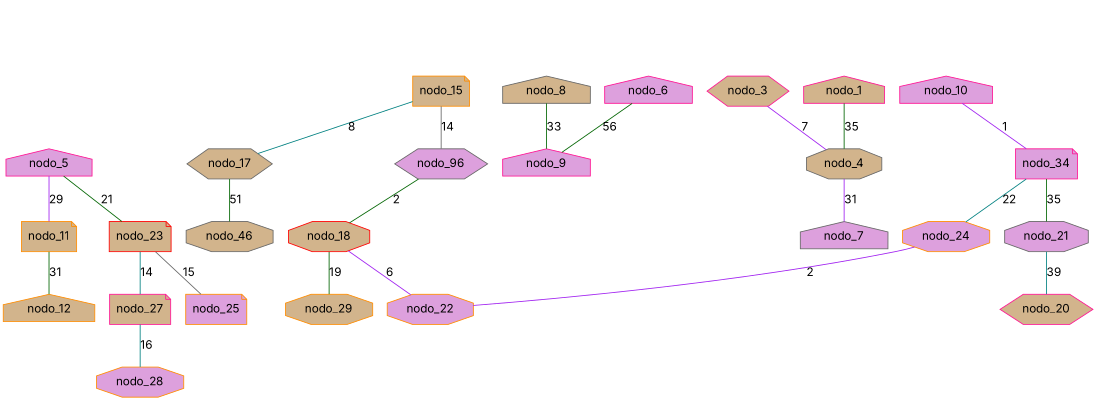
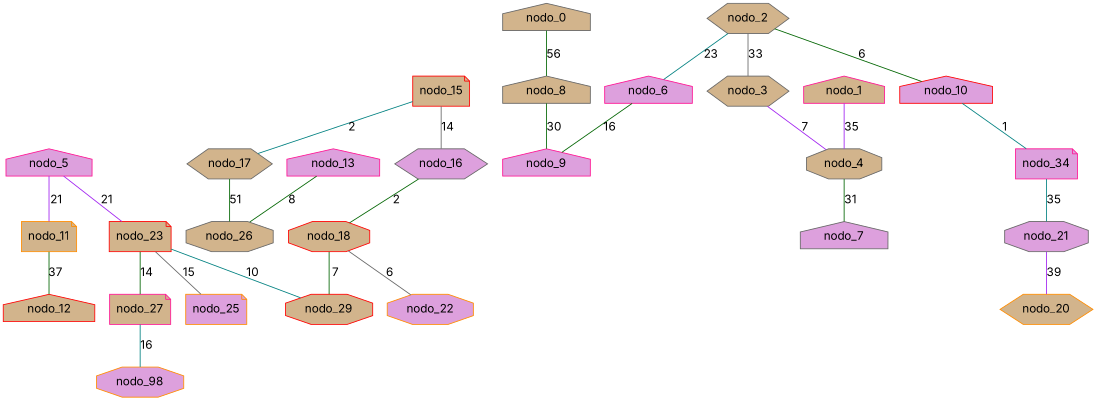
none -> (547, 18)
none -> (748, 18)
(441, 91) -> (441, 91)
(748, 91) -> (748, 91)
(946, 91) -> (946, 91)
(844, 126) -> (844, 126)
(994, 126) -> (994, 126)
(352, 128) -> (352, 128)
(554, 128) -> (554, 128)
(610, 128) -> (610, 128)
none -> (333, 164)
(441, 164) -> (441, 164)
(93, 199) -> (93, 199)
(57, 200) -> (57, 200)
(844, 200) -> (844, 200)
(1046, 200) -> (1046, 200)
(230, 237) -> (230, 237)
(946, 237) -> none
(56, 273) -> (56, 273)
(140, 273) -> (140, 273)
none -> (236, 273)
(336, 273) -> (336, 273)
(380, 273) -> (380, 273)
(1046, 273) -> (1046, 273)
(49, 309) -> (49, 309)
(329, 309) -> (329, 309)
(1046, 309) -> (1046, 309)
(140, 382) -> (140, 382)
